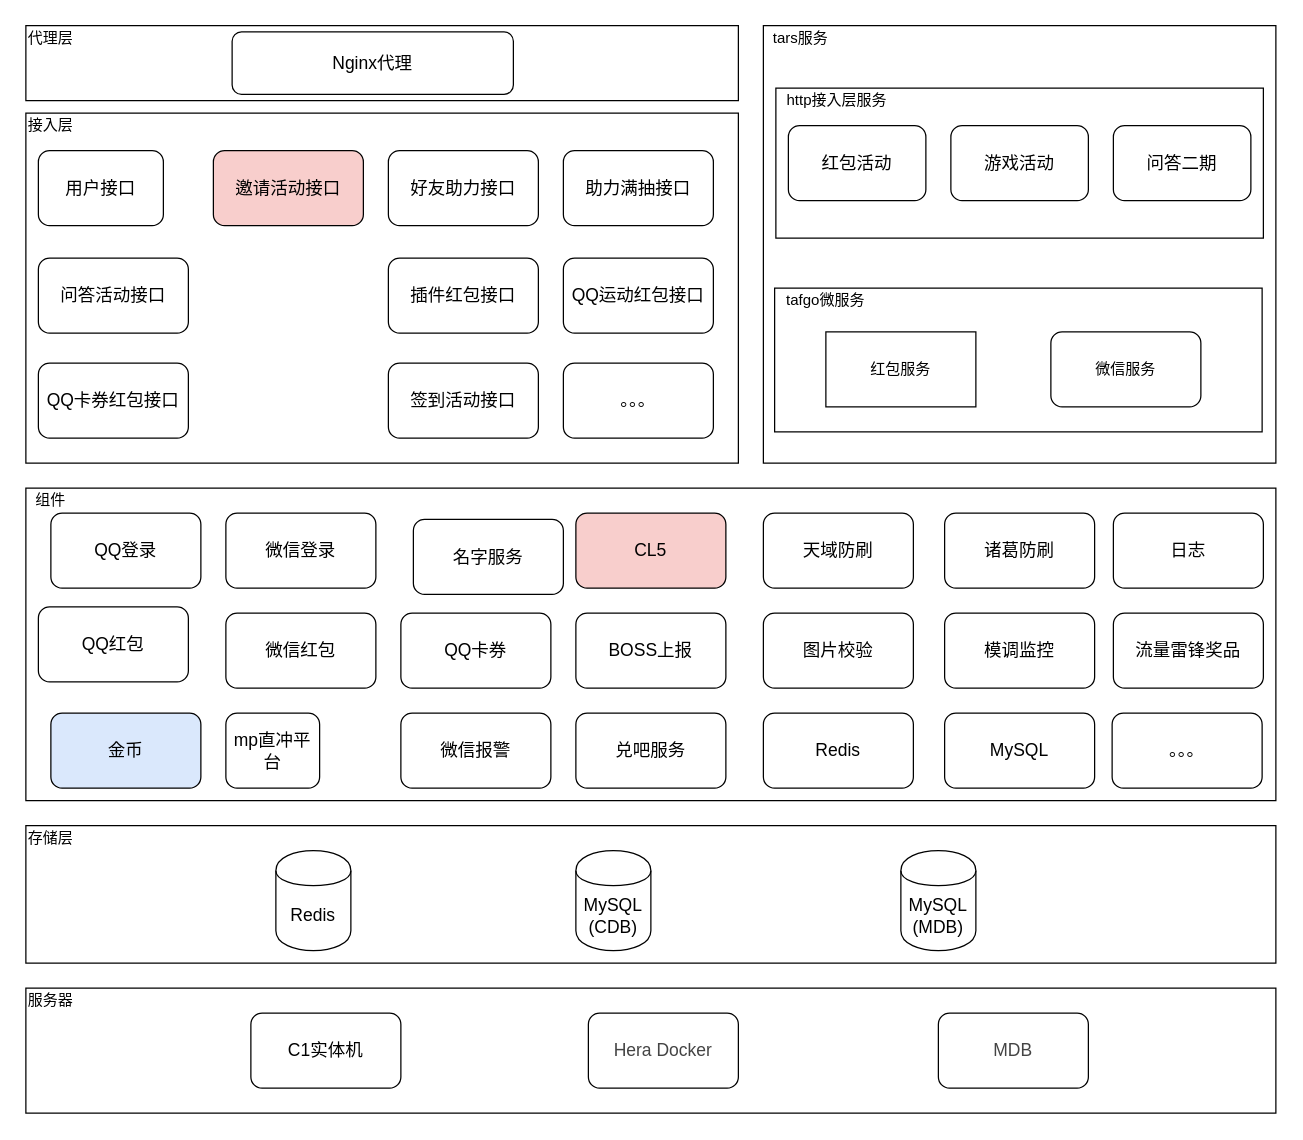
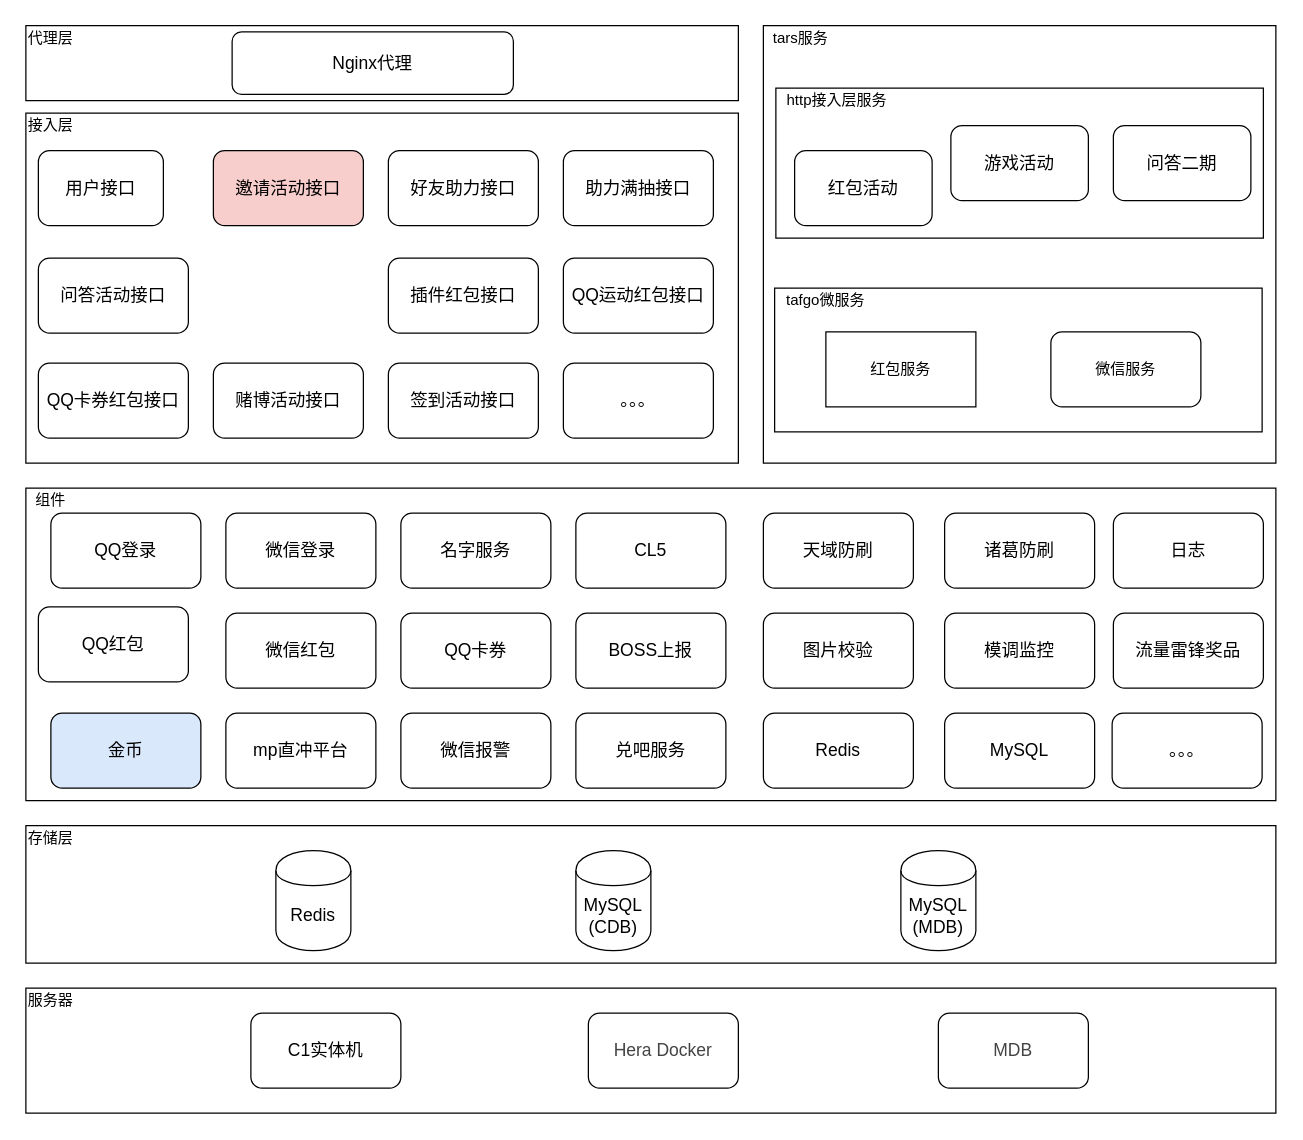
(857, 163) -> (863, 188)
none -> (288, 401)
(651, 551) -> (651, 551)
(488, 557) -> (476, 551)
(273, 751) -> (301, 751)
